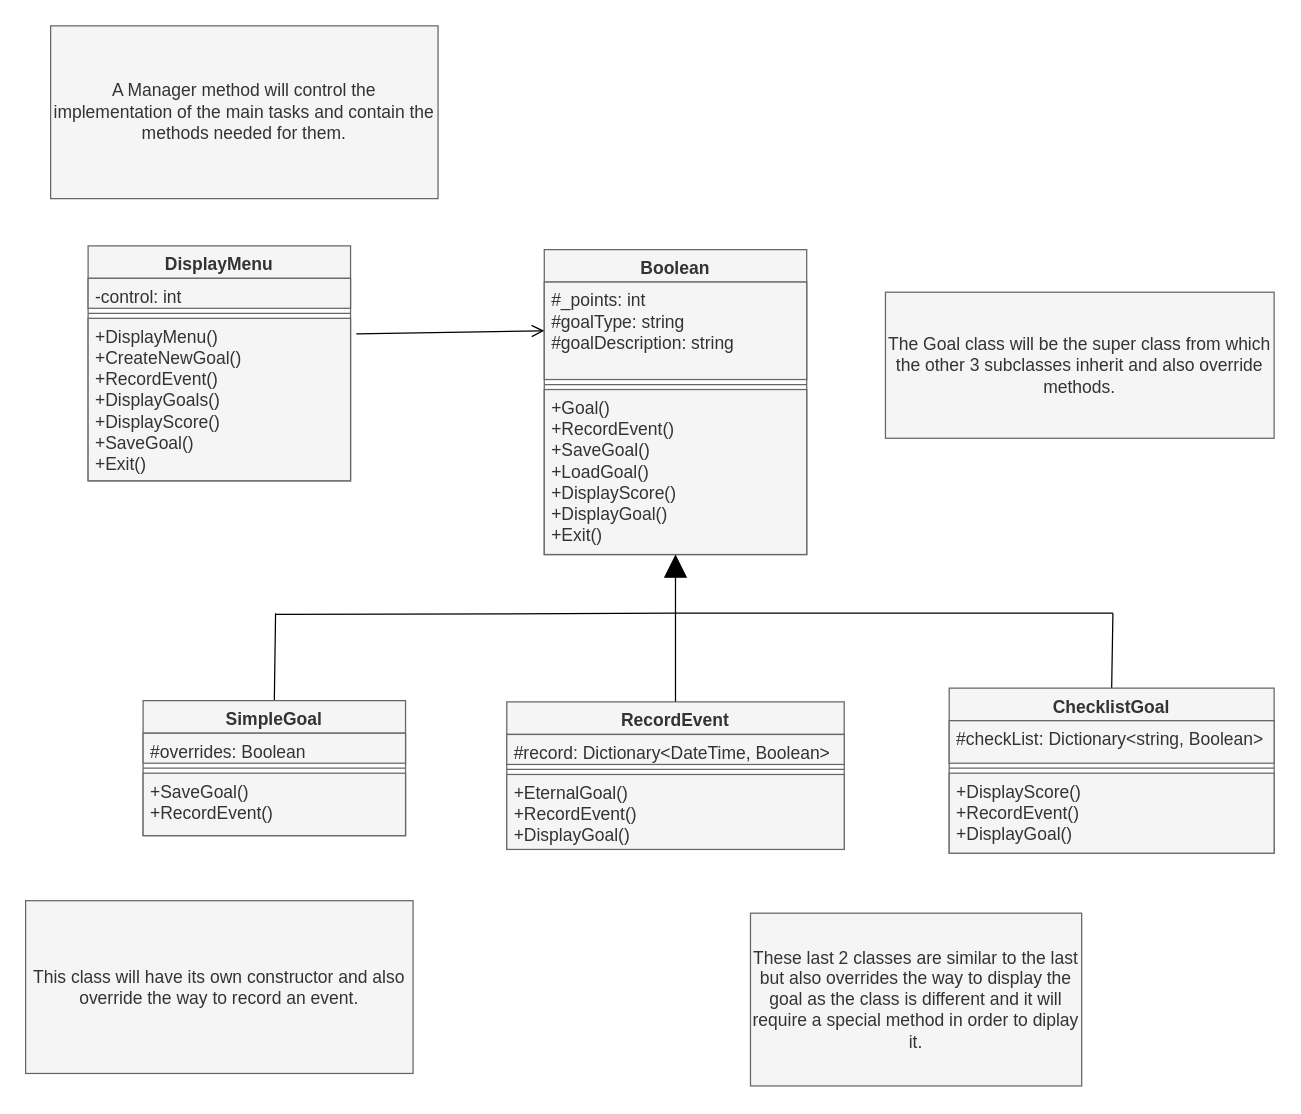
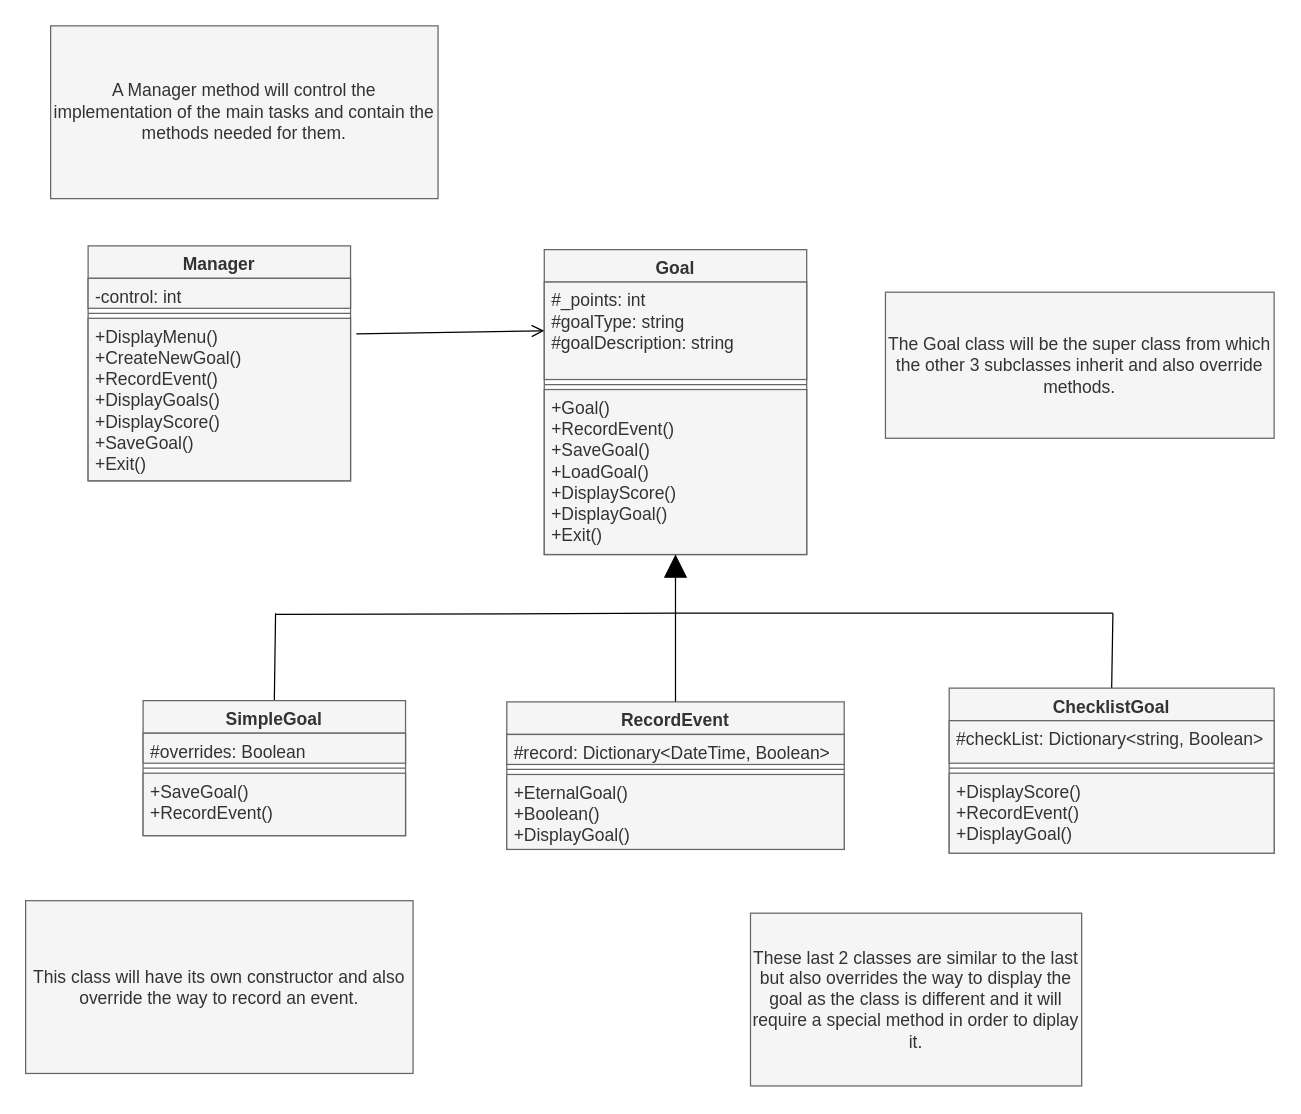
(219, 264) -> (219, 264)
(675, 268) -> (675, 268)
(578, 793) -> (578, 793)
